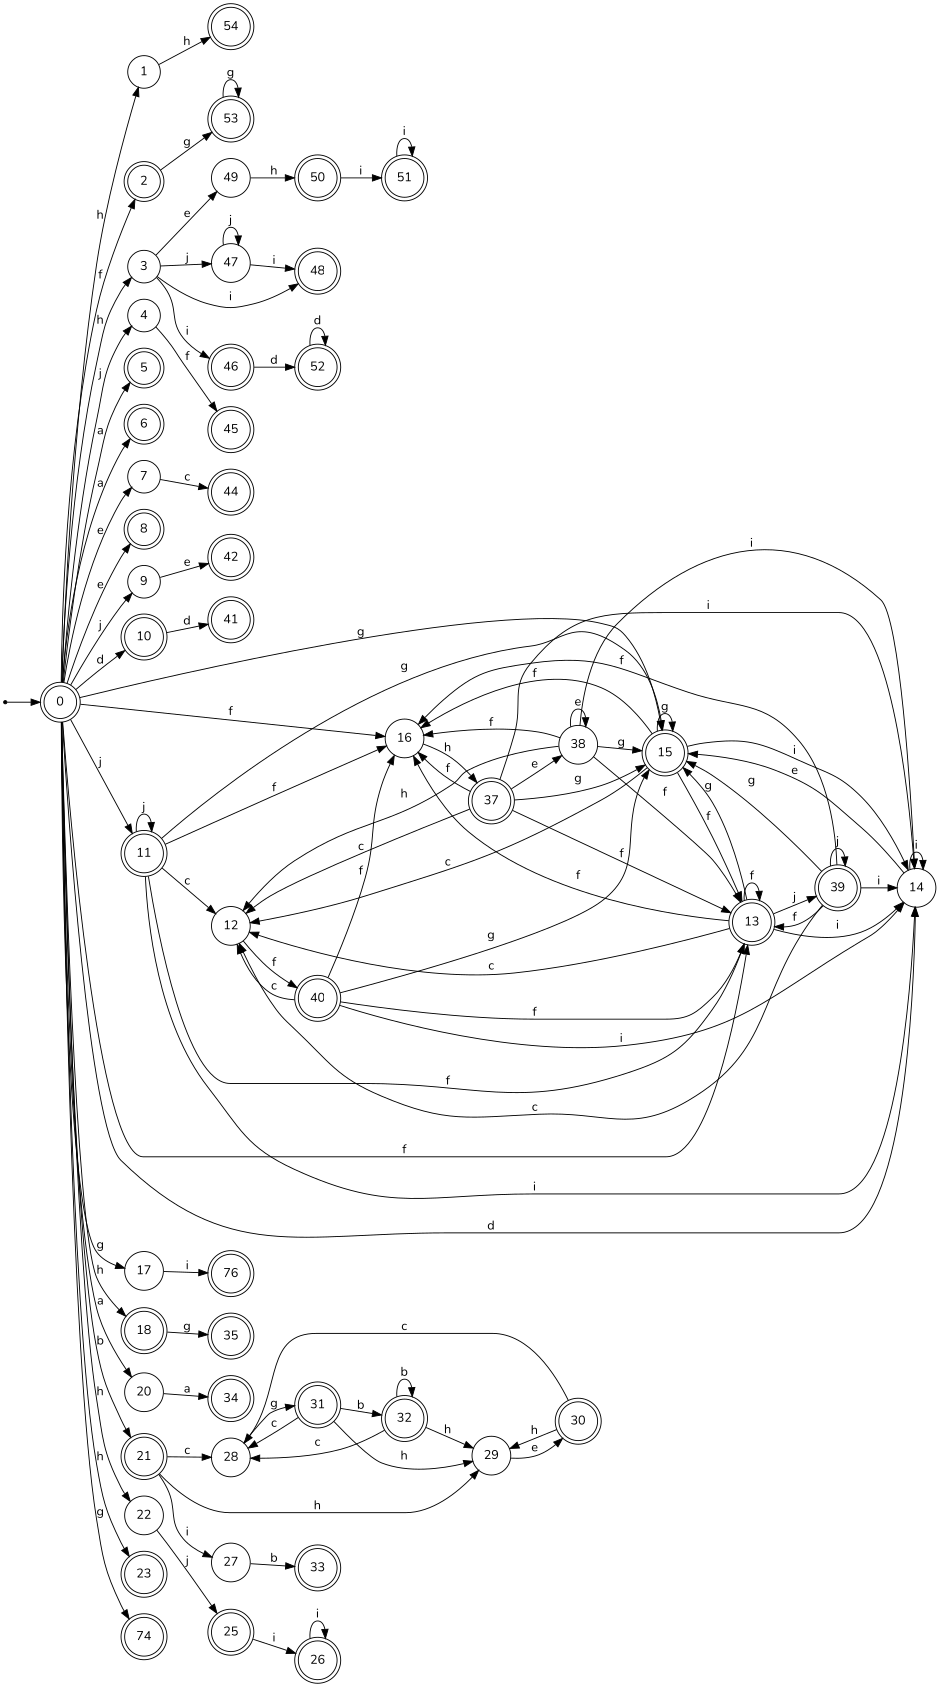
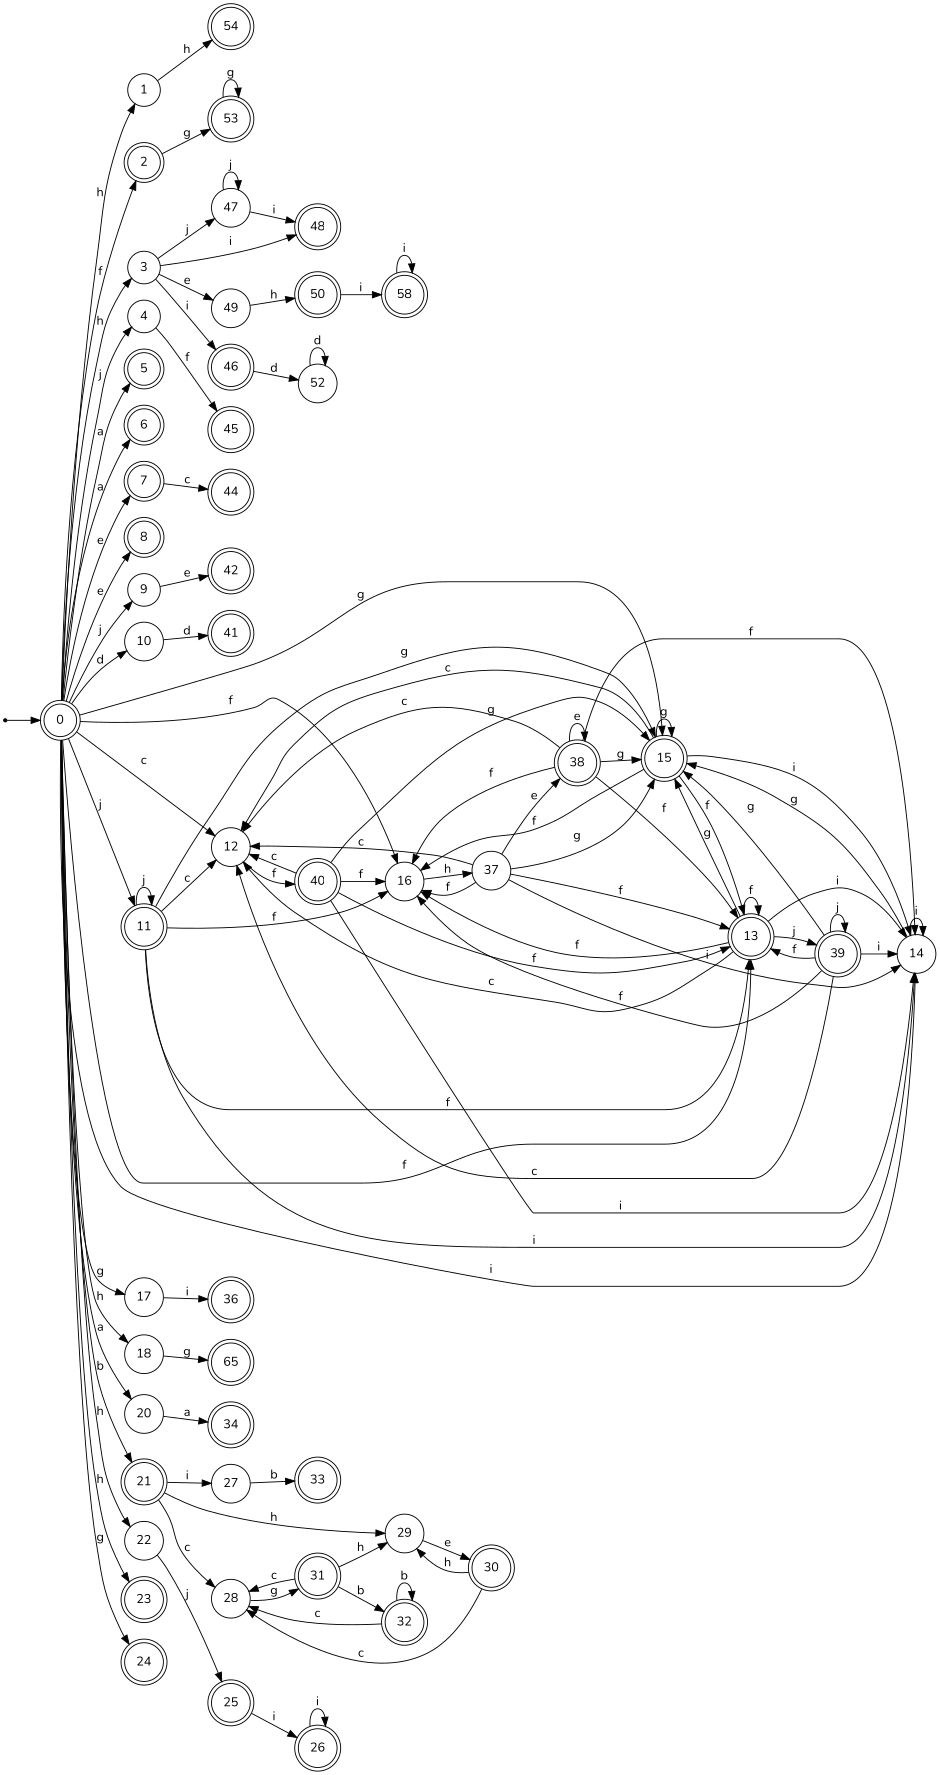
(405, 178) -> (405, 295)
(318, 367) -> (318, 384)
(144, 477) -> (144, 481)
(752, 543) -> (751, 632)
(144, 637) -> (144, 642)
(578, 745) -> (577, 763)
(795, 771) -> (794, 800)
none -> (142, 781)
(405, 794) -> (405, 702)
(491, 801) -> (491, 871)
(491, 1226) -> (491, 1270)
(231, 1274) -> (231, 1300)
(144, 1331) -> (144, 1354)
(231, 1336) -> (231, 1362)
(445, 1436) -> none
(144, 1637) -> (144, 1662)
